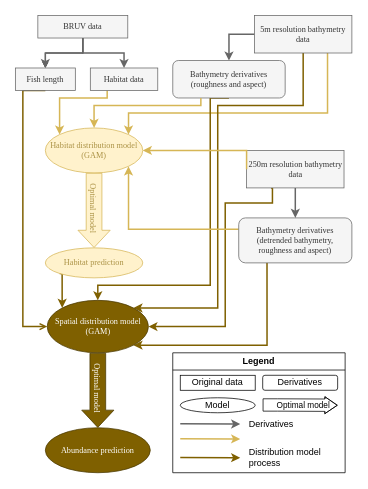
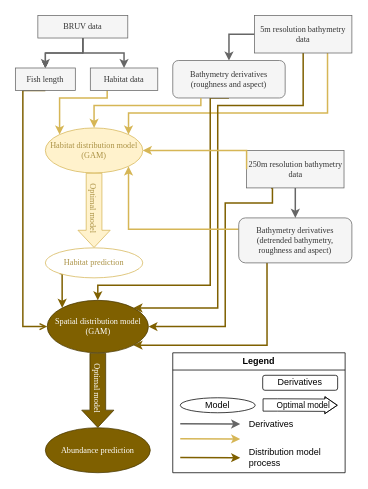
(94, 263) -> (94, 263)
(218, 383) -> none
